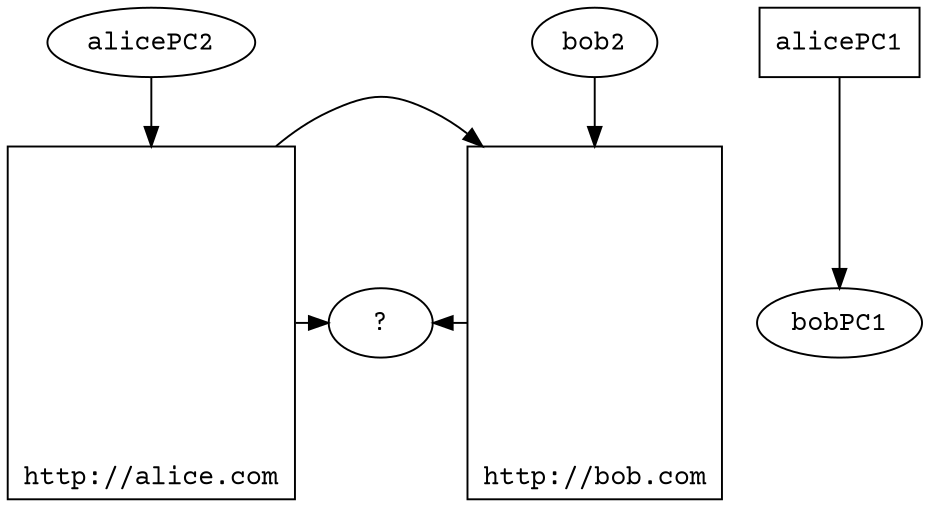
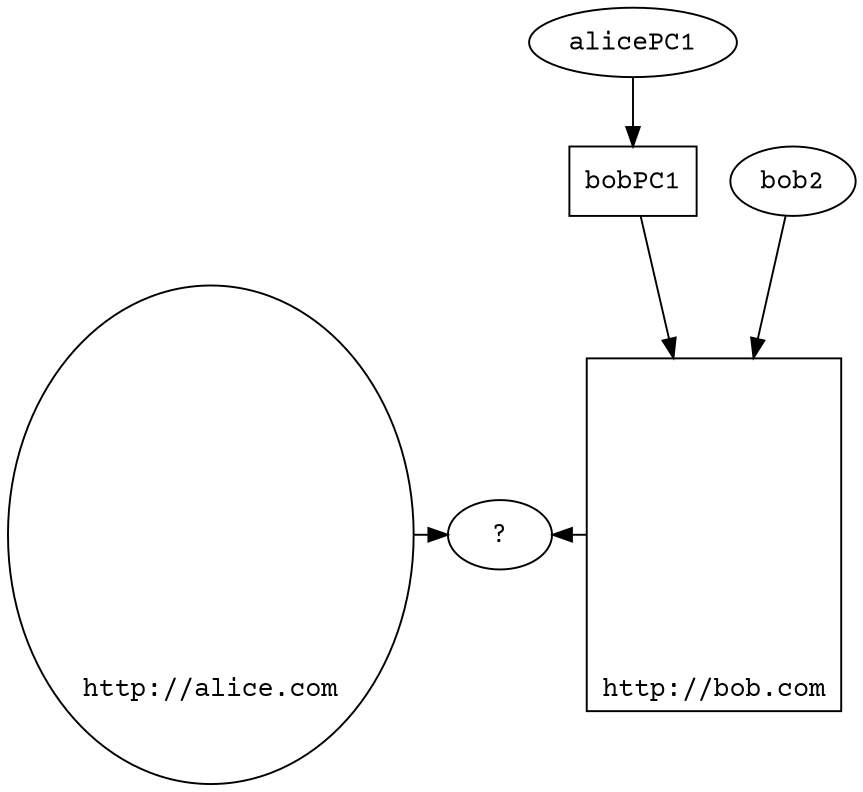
(151, 42) -> none
(840, 42) -> (633, 42)
(370, 98) -> (655, 277)
(151, 323) -> (211, 535)
(840, 323) -> (633, 181)
